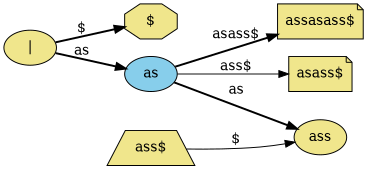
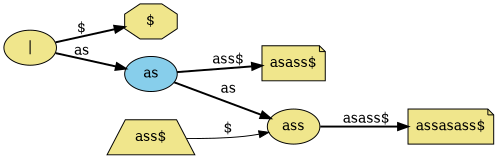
(222, 52) -> (359, 127)
(228, 74) -> (214, 69)
